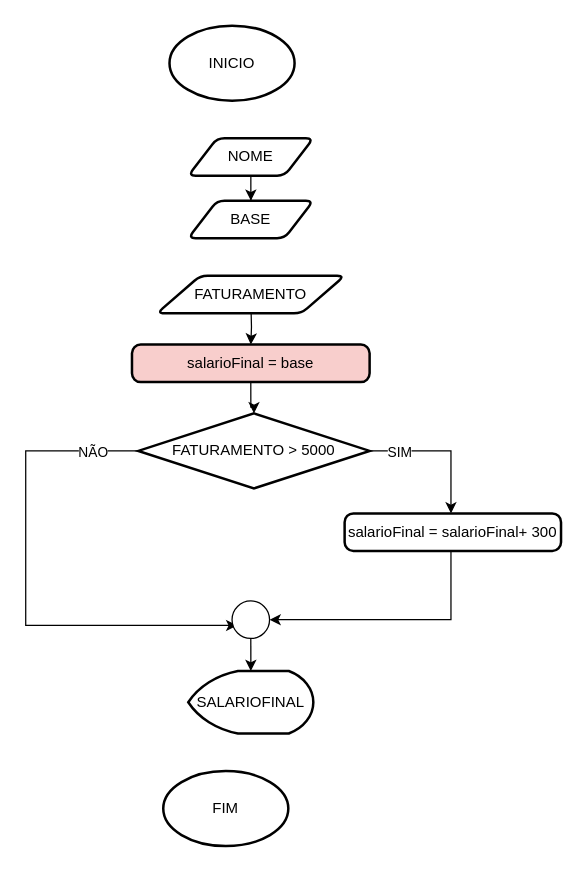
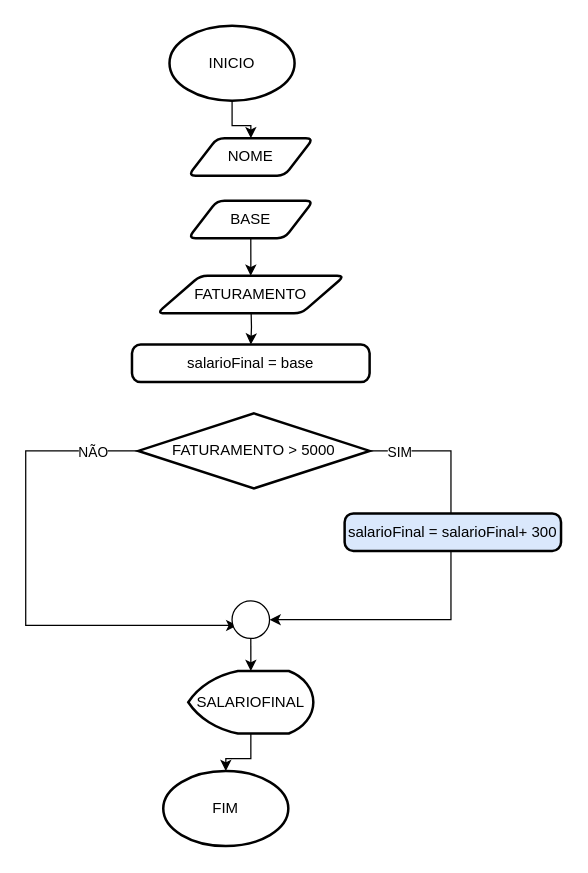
none -> (232, 124)
(251, 193) -> none
none -> (251, 252)
(251, 363) -> (251, 363)
(251, 396) -> none
(451, 503) -> (451, 506)
(452, 532) -> (452, 532)
none -> (249, 758)
